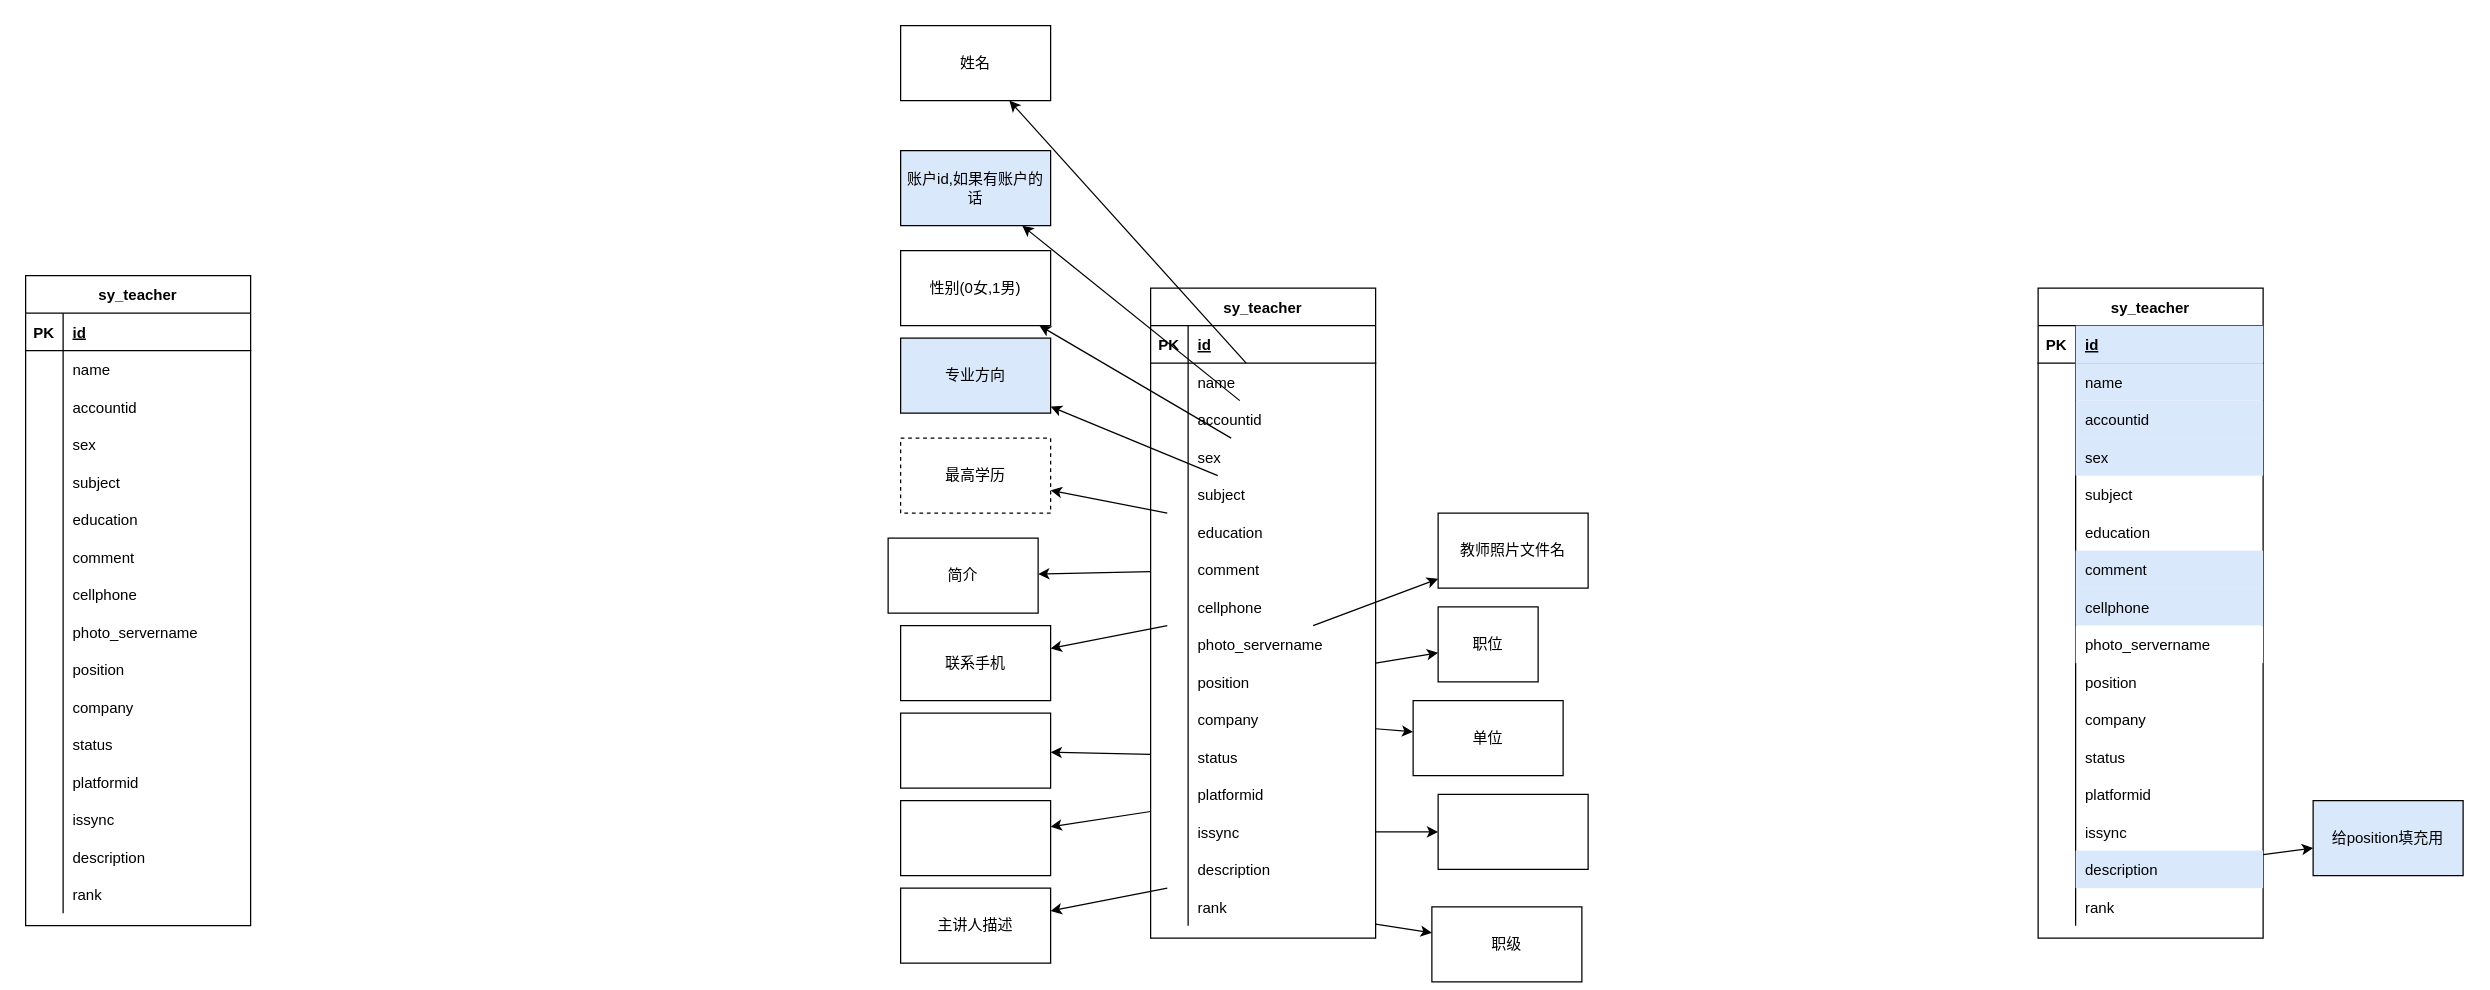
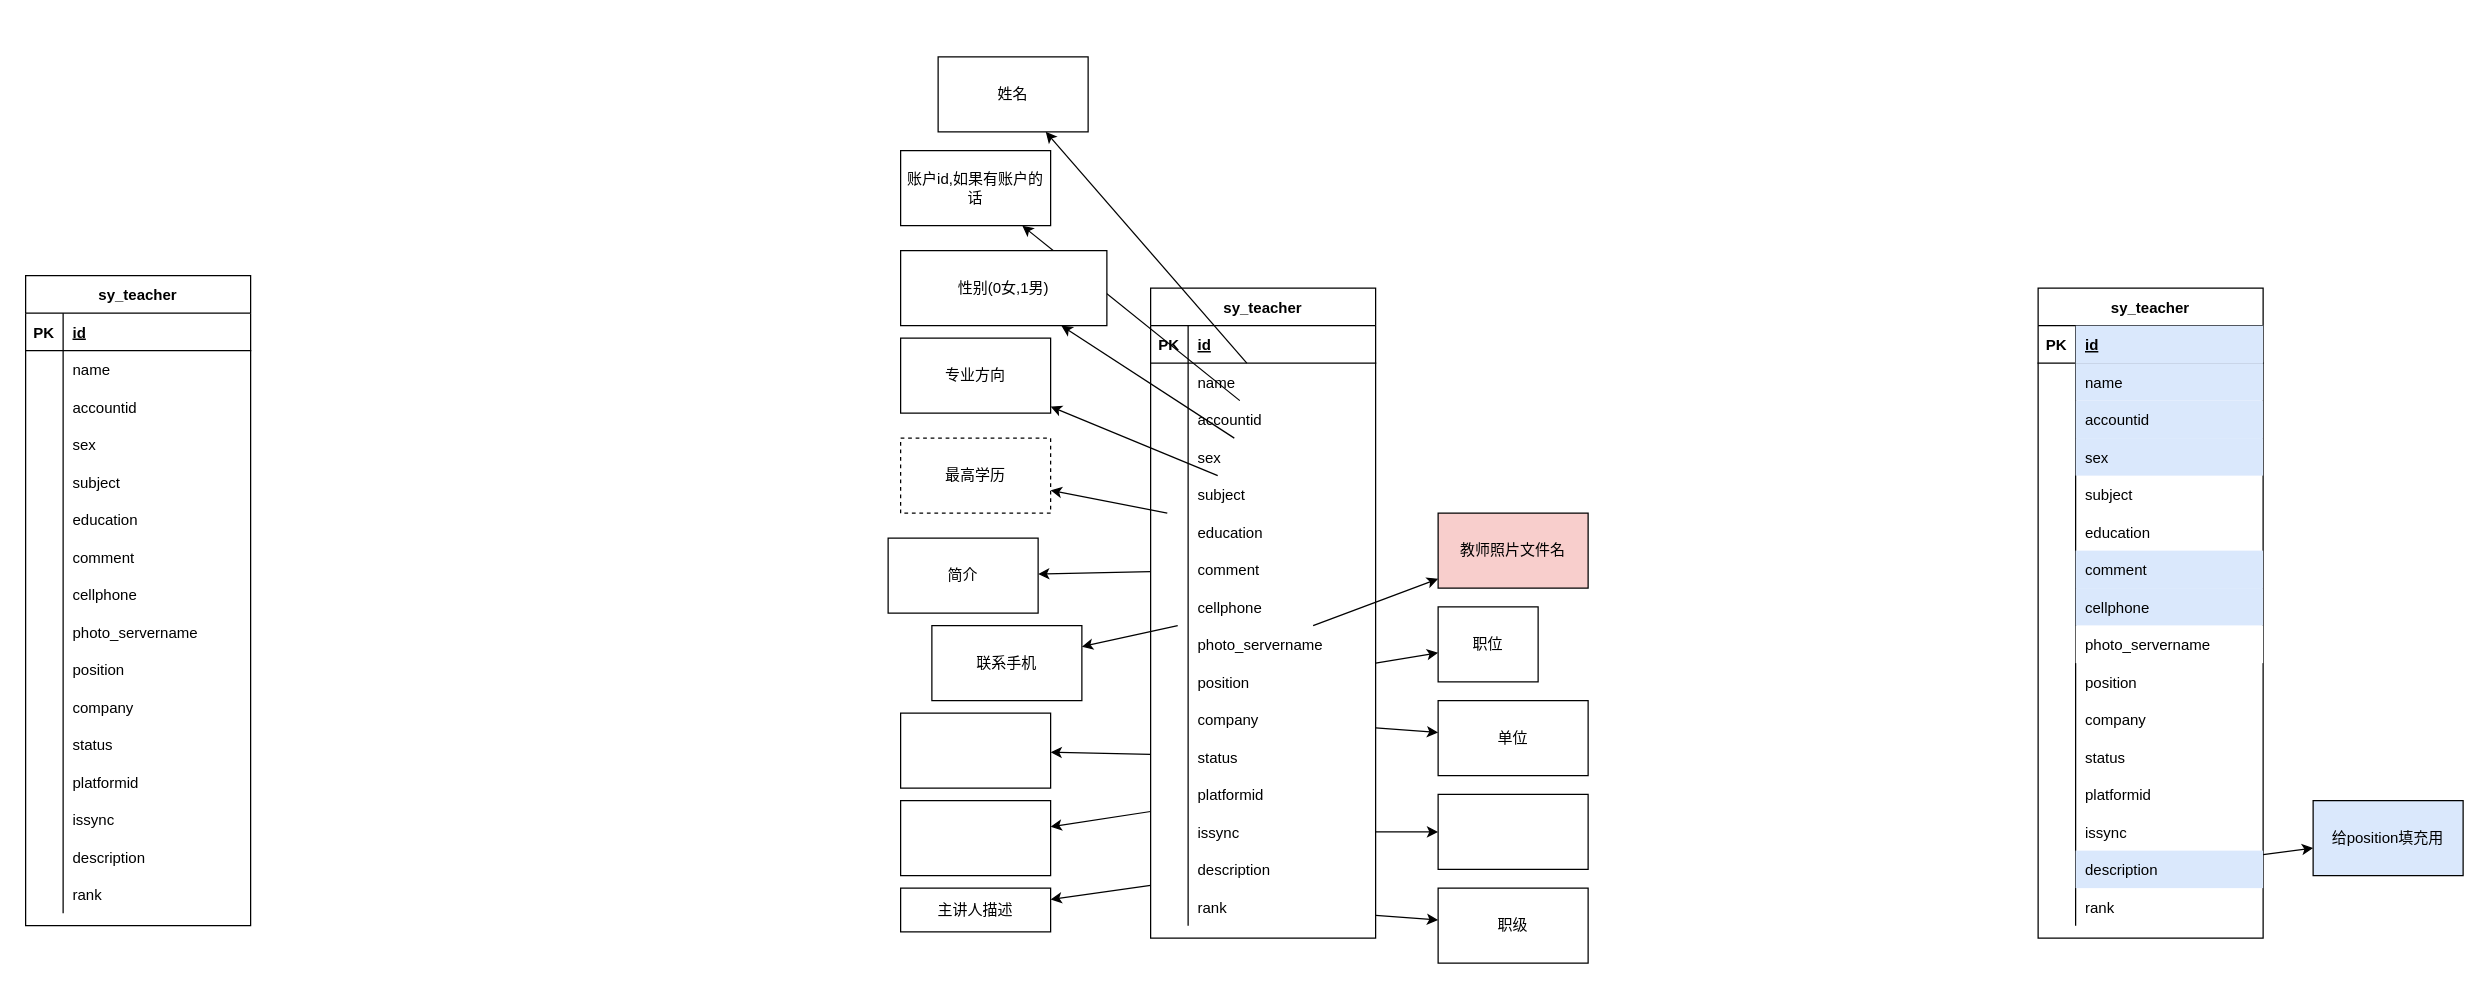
(976, 63) -> (1013, 94)
(976, 188) -> (976, 188)
(976, 288) -> (1004, 288)
(976, 376) -> (976, 376)
(1513, 551) -> (1513, 551)
(976, 663) -> (1007, 663)
(1488, 738) -> (1513, 738)
(976, 926) -> (976, 910)
(1507, 944) -> (1513, 926)
